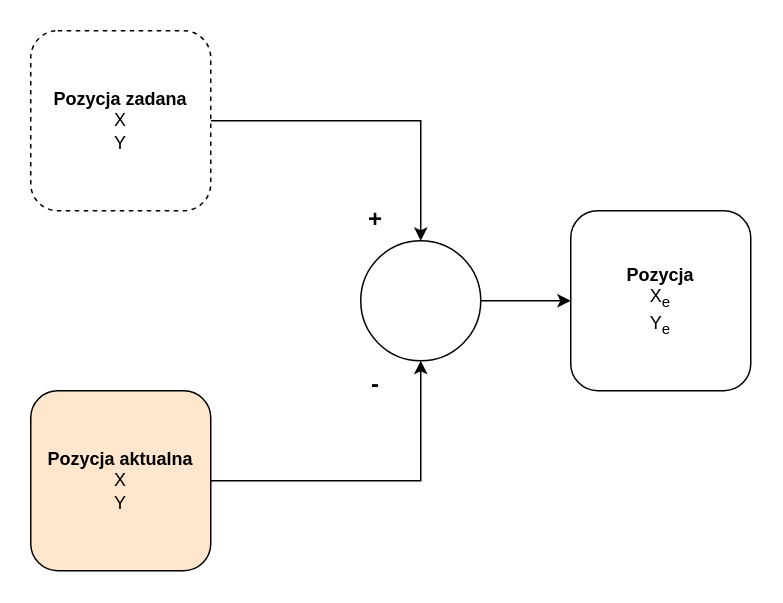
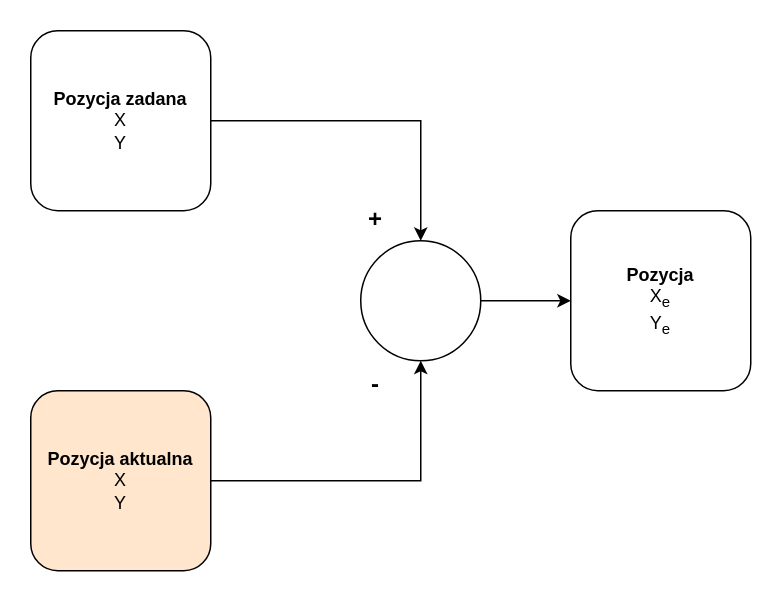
(121, 121) -> (121, 121)
